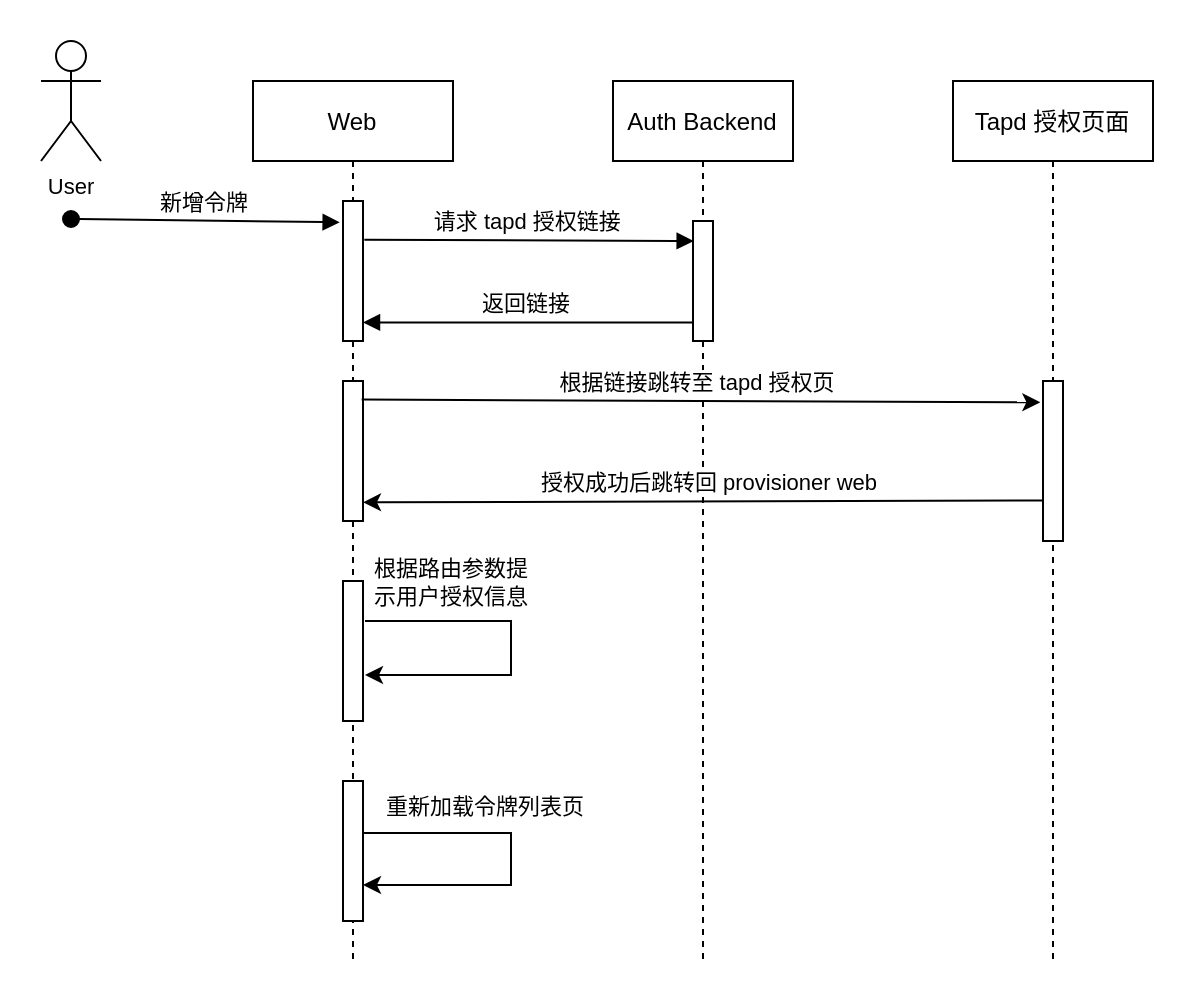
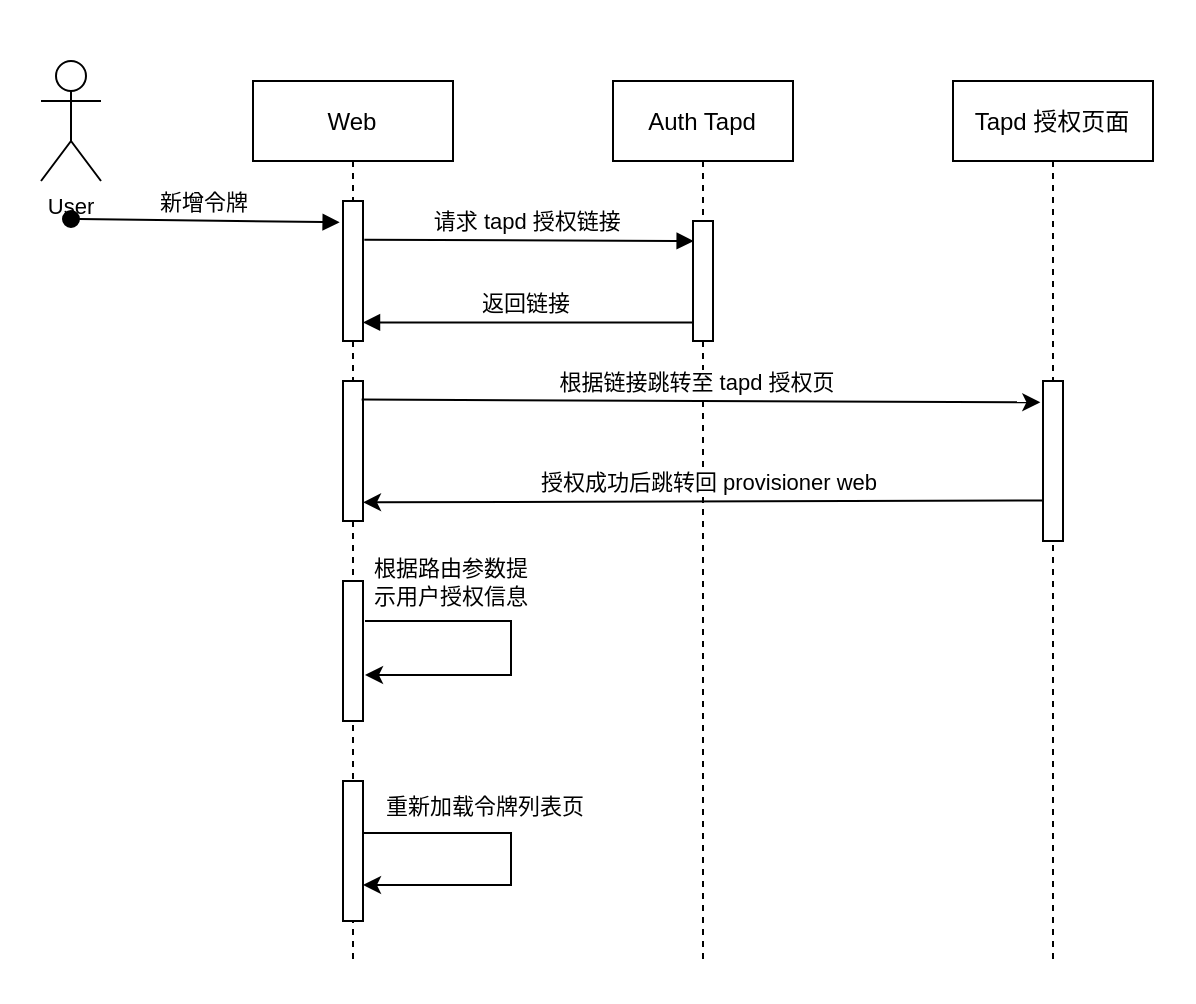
(71, 101) -> (71, 121)
(702, 122) -> (702, 122)
